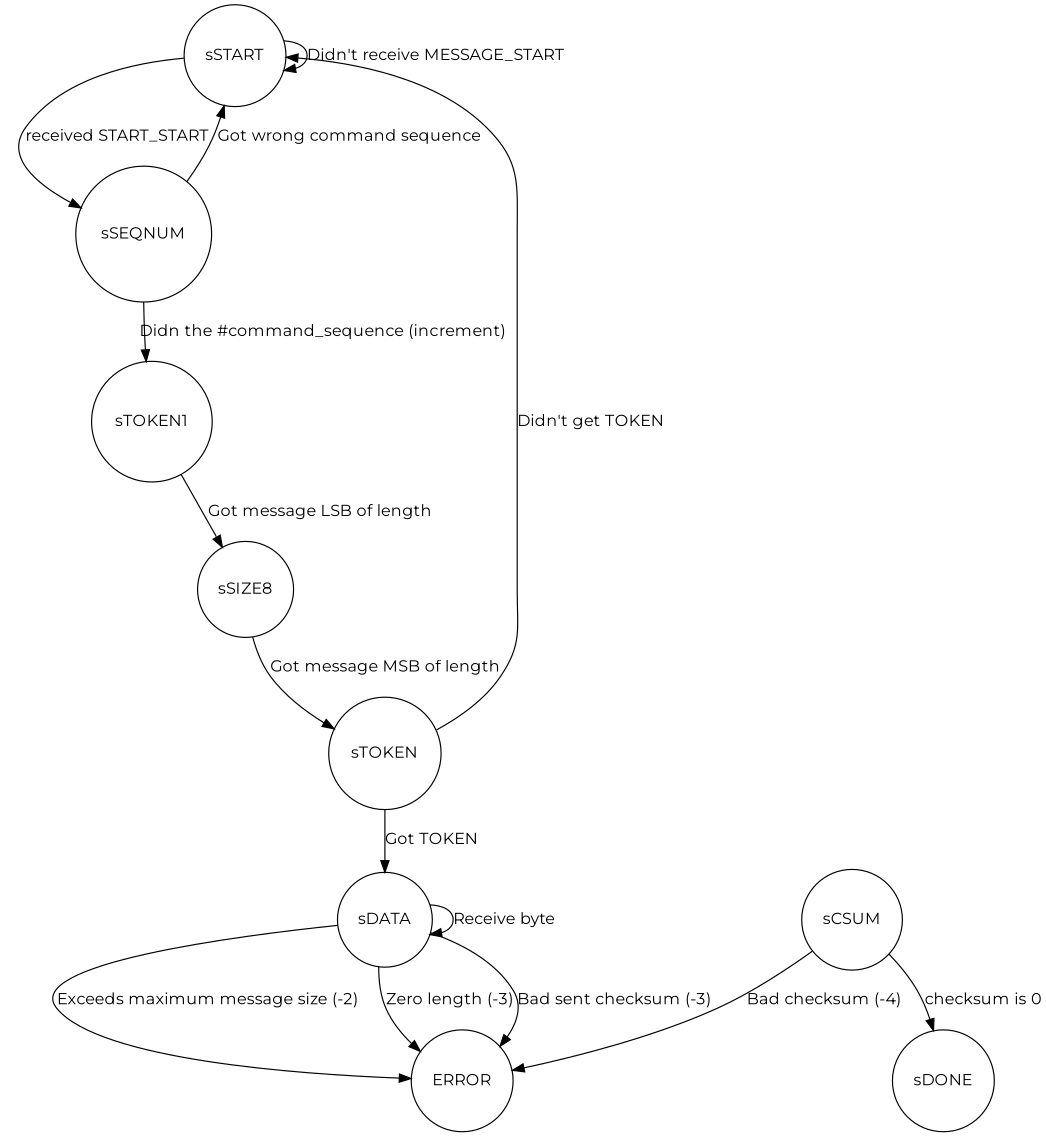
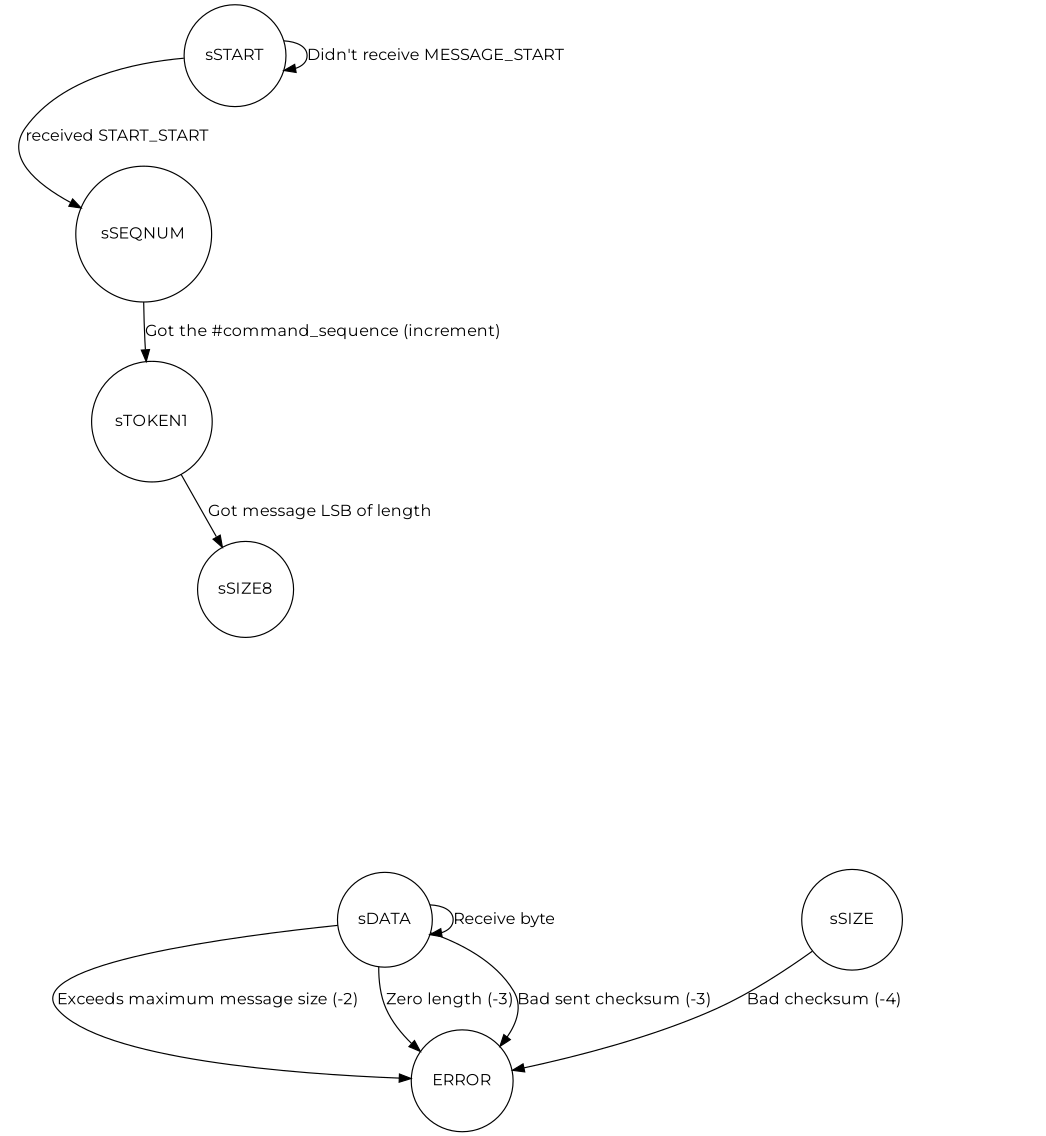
(206, 151) -> none
(323, 332) -> (323, 332)
(385, 753) -> none
(852, 920) -> (852, 920)
(943, 1081) -> none
